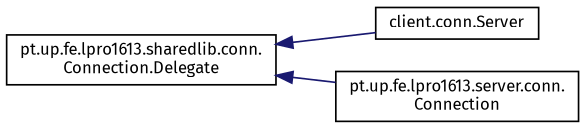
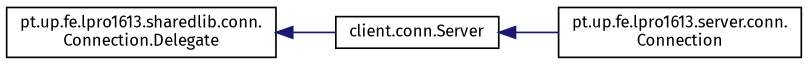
(314, 80) -> (537, 32)
